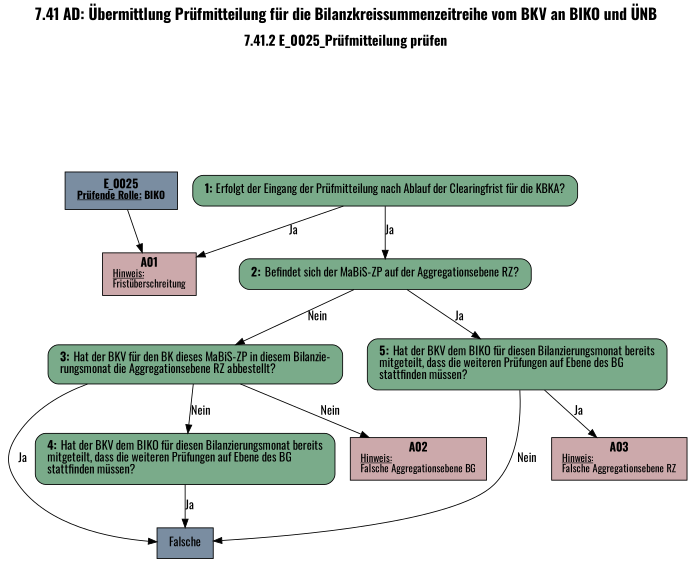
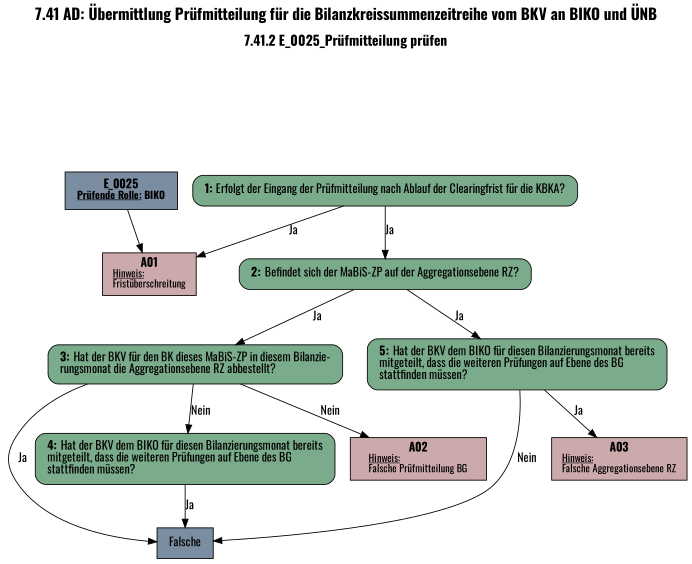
(318, 317) -> (318, 317)
(418, 469) -> (418, 469)
